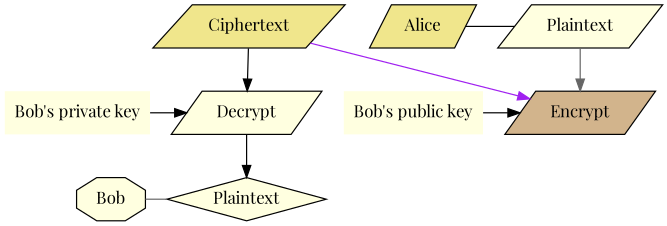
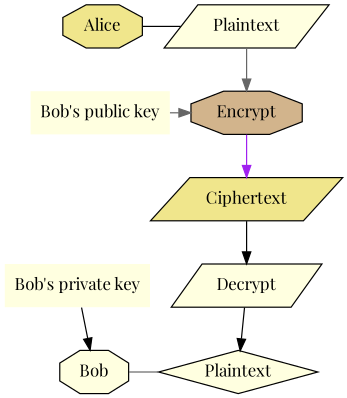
(423, 26) -> (103, 26)
(414, 70) -> (247, 150)
(162, 113) -> (85, 323)
(495, 113) -> (174, 113)
(580, 113) -> (247, 113)
